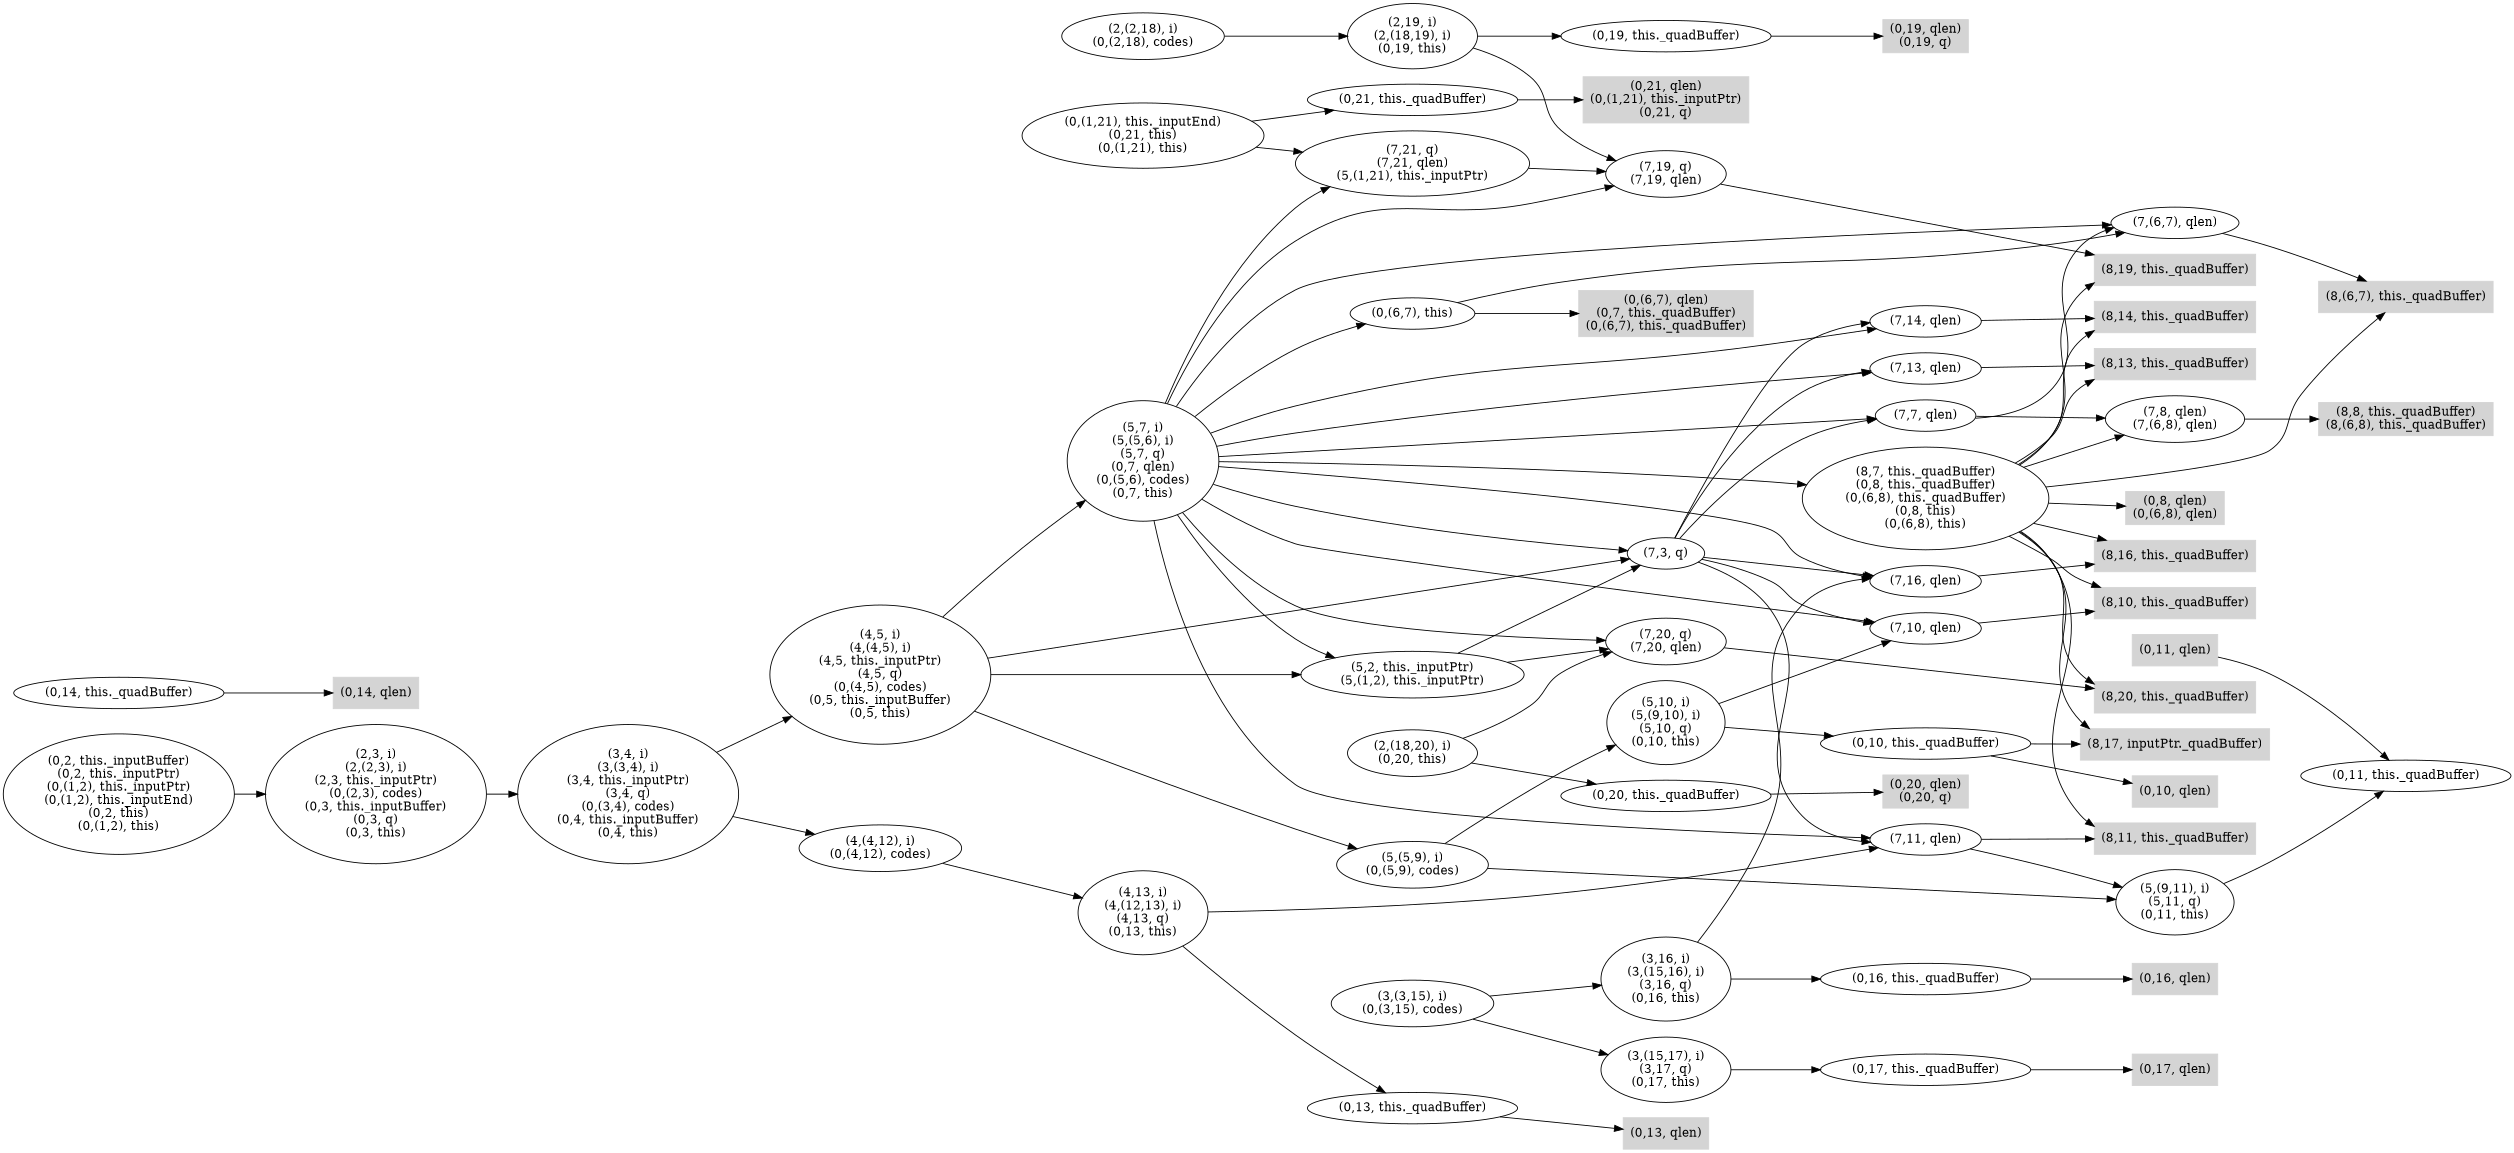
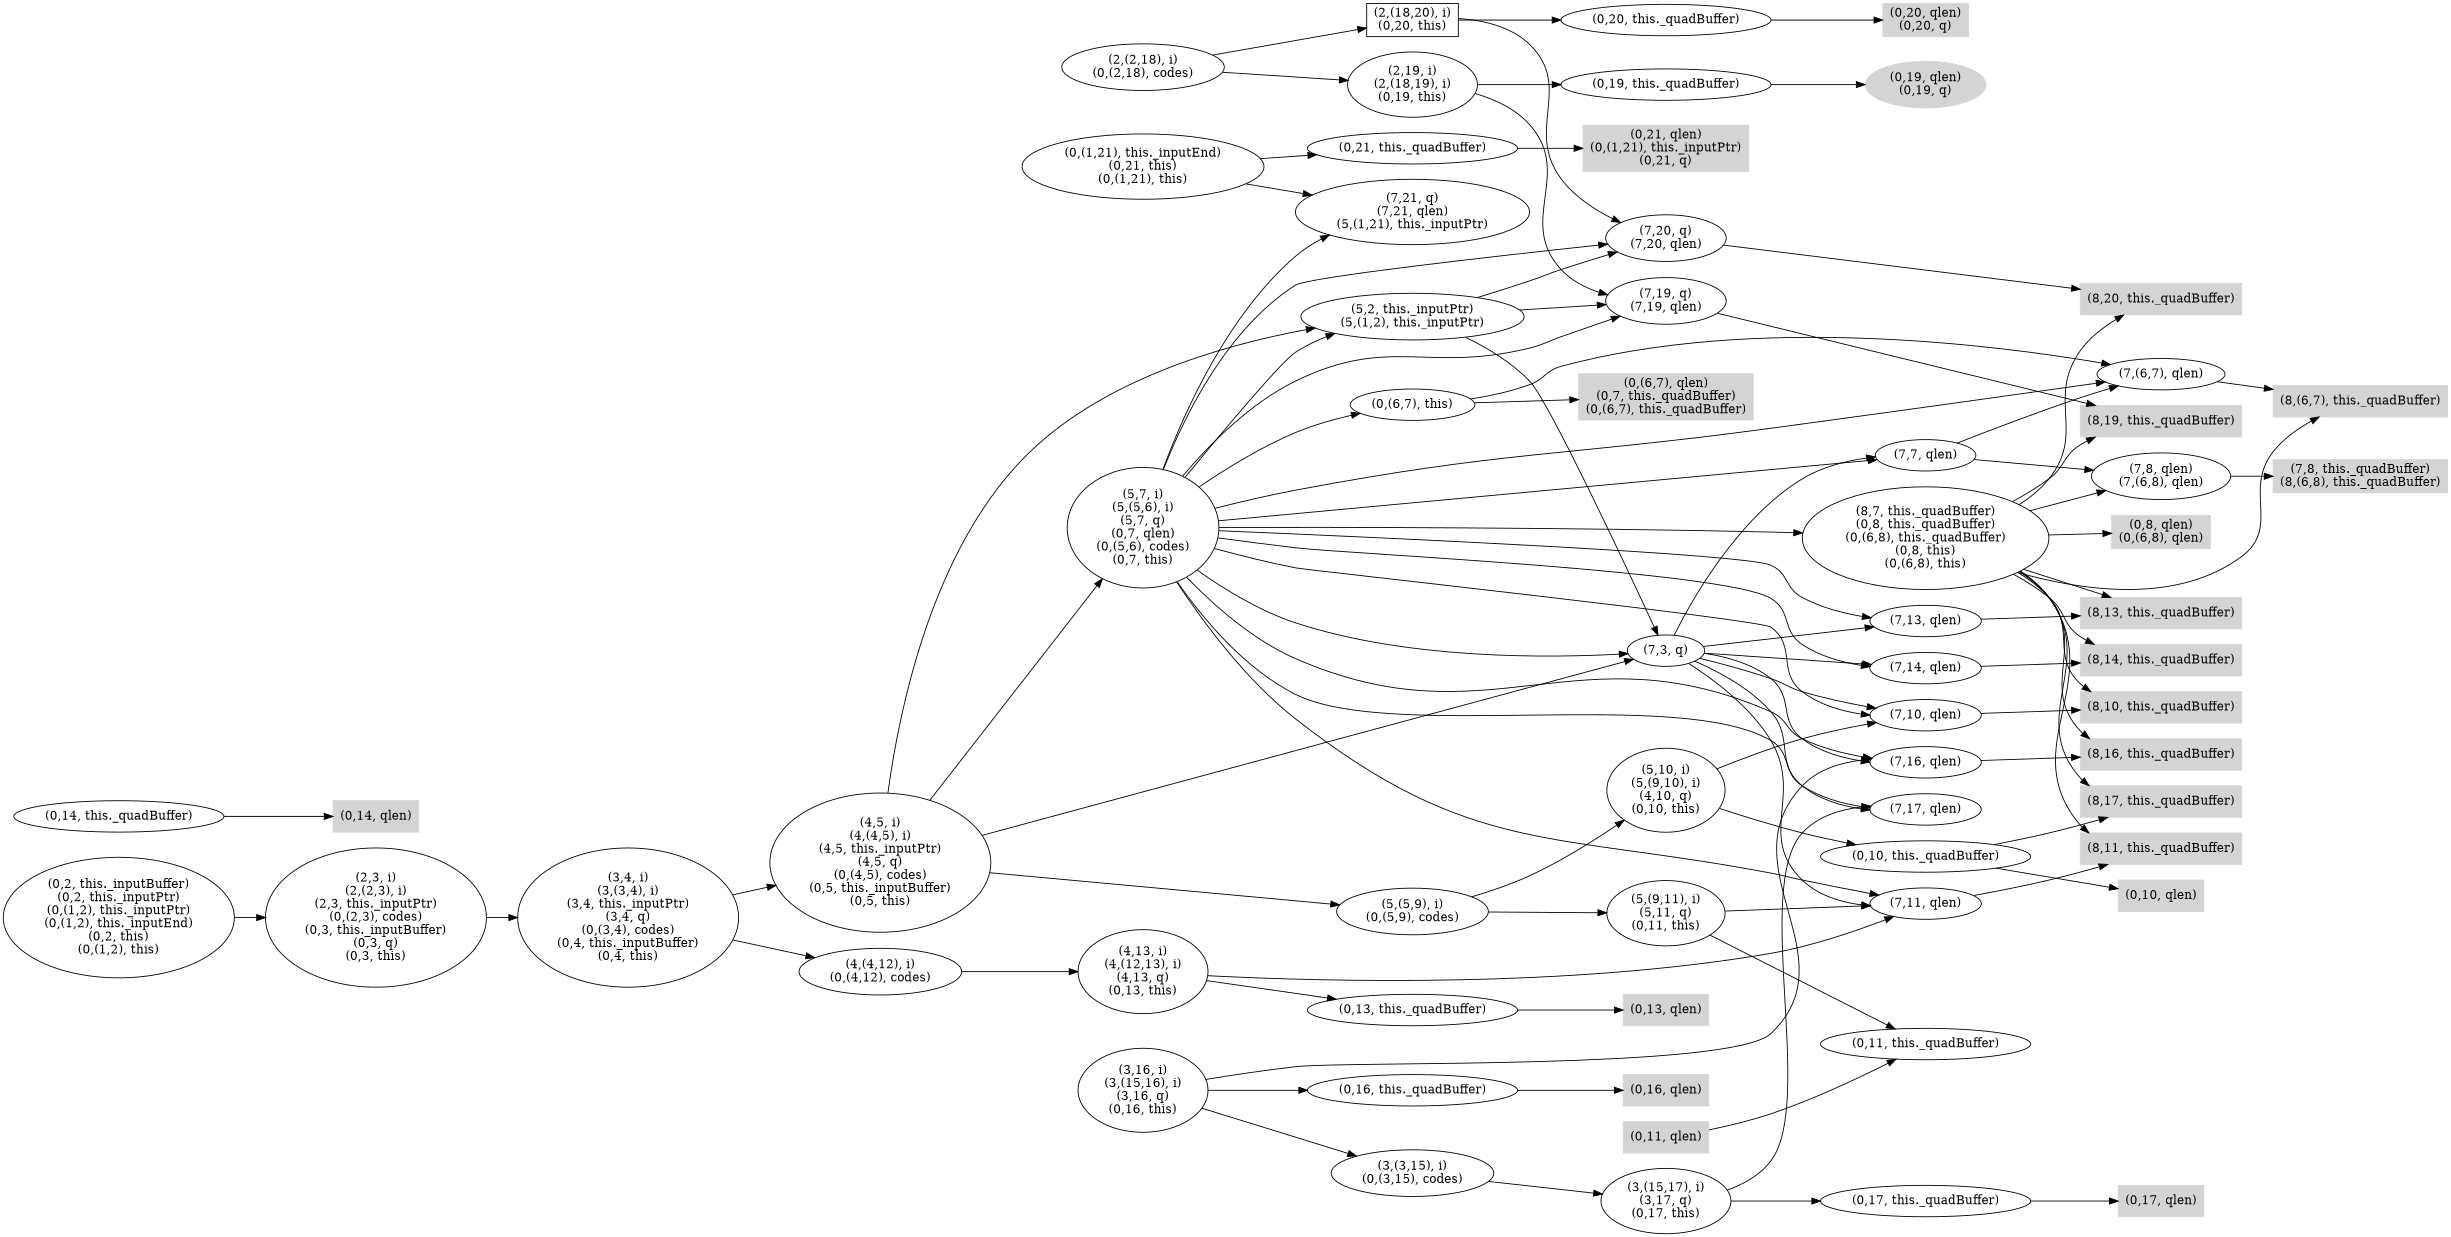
(1926, 36) -> (1926, 85)
none -> (1285, 42)
(1563, 170) -> (1558, 308)
(2406, 419) -> (2360, 476)
(1666, 723) -> (1666, 790)
(2175, 744) -> (2161, 802)
(1412, 753) -> (1412, 20)
none -> (1926, 809)
(2042, 866) -> (1793, 909)
(1541, 991) -> (1275, 1131)
